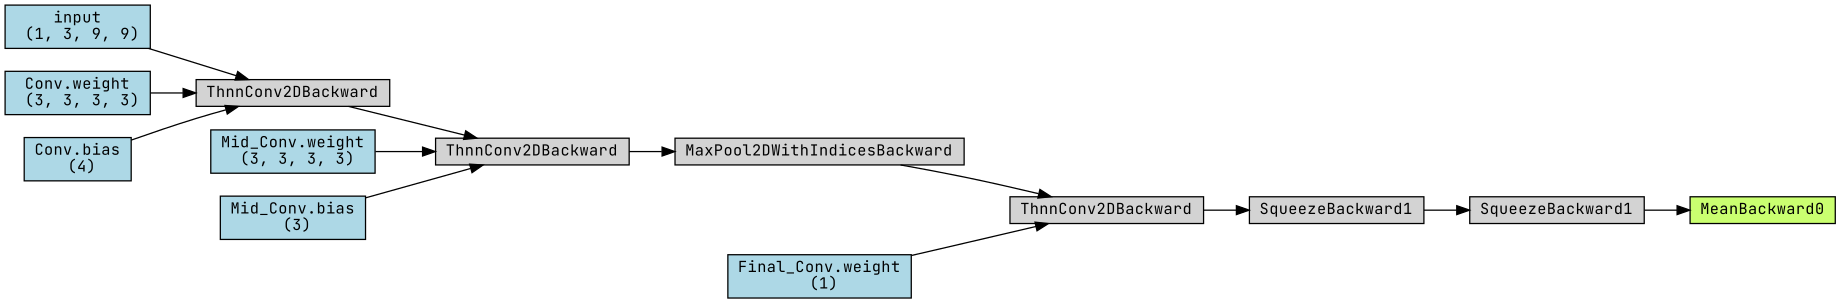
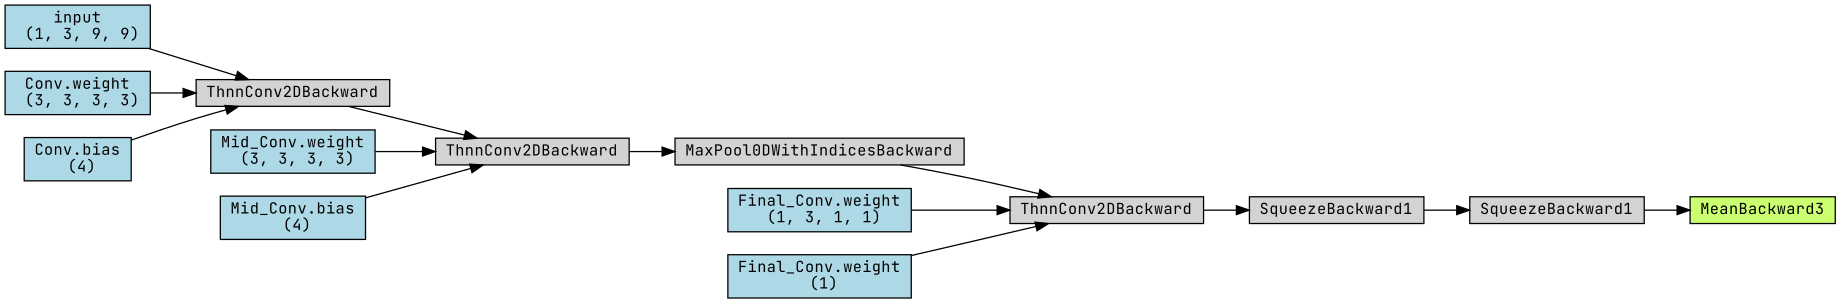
(820, 152) -> (820, 152)
none -> (820, 210)
(1763, 210) -> (1763, 210)
(293, 218) -> (293, 218)
